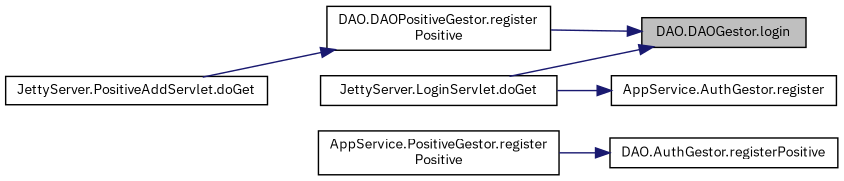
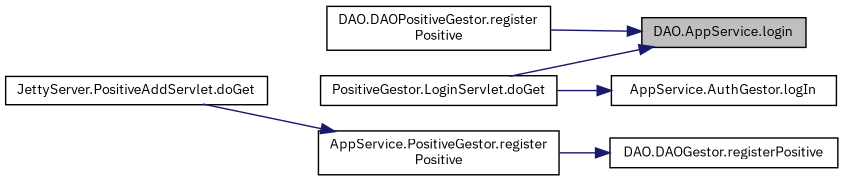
(724, 33) -> (724, 33)
(262, 65) -> (262, 116)
(439, 91) -> (439, 91)
(724, 91) -> (724, 91)
(724, 153) -> (724, 153)
